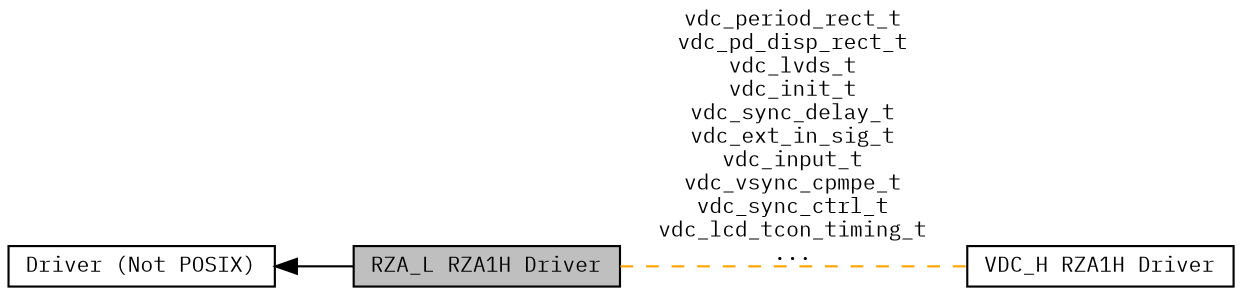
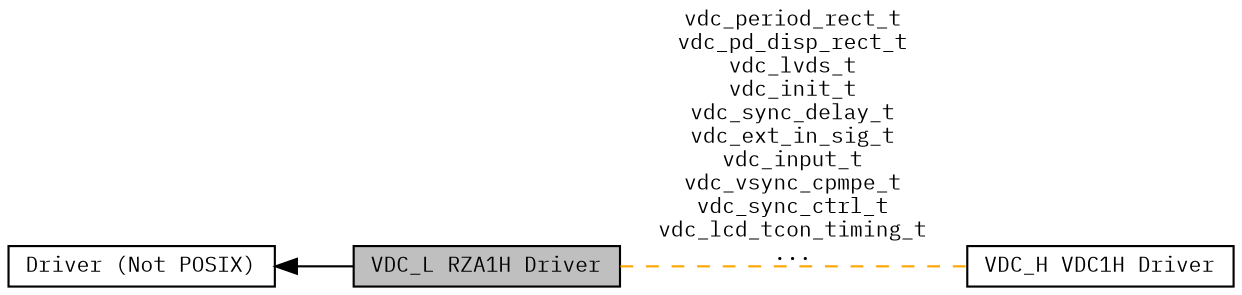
(487, 266) -> (487, 266)
(1100, 266) -> (1100, 266)
